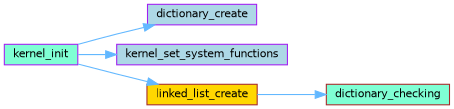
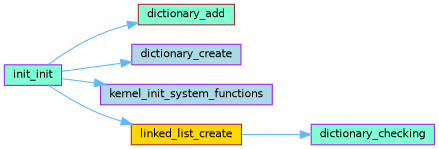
none -> (186, 15)
(41, 55) -> (33, 75)
(202, 55) -> (186, 95)
(388, 95) -> (373, 135)
